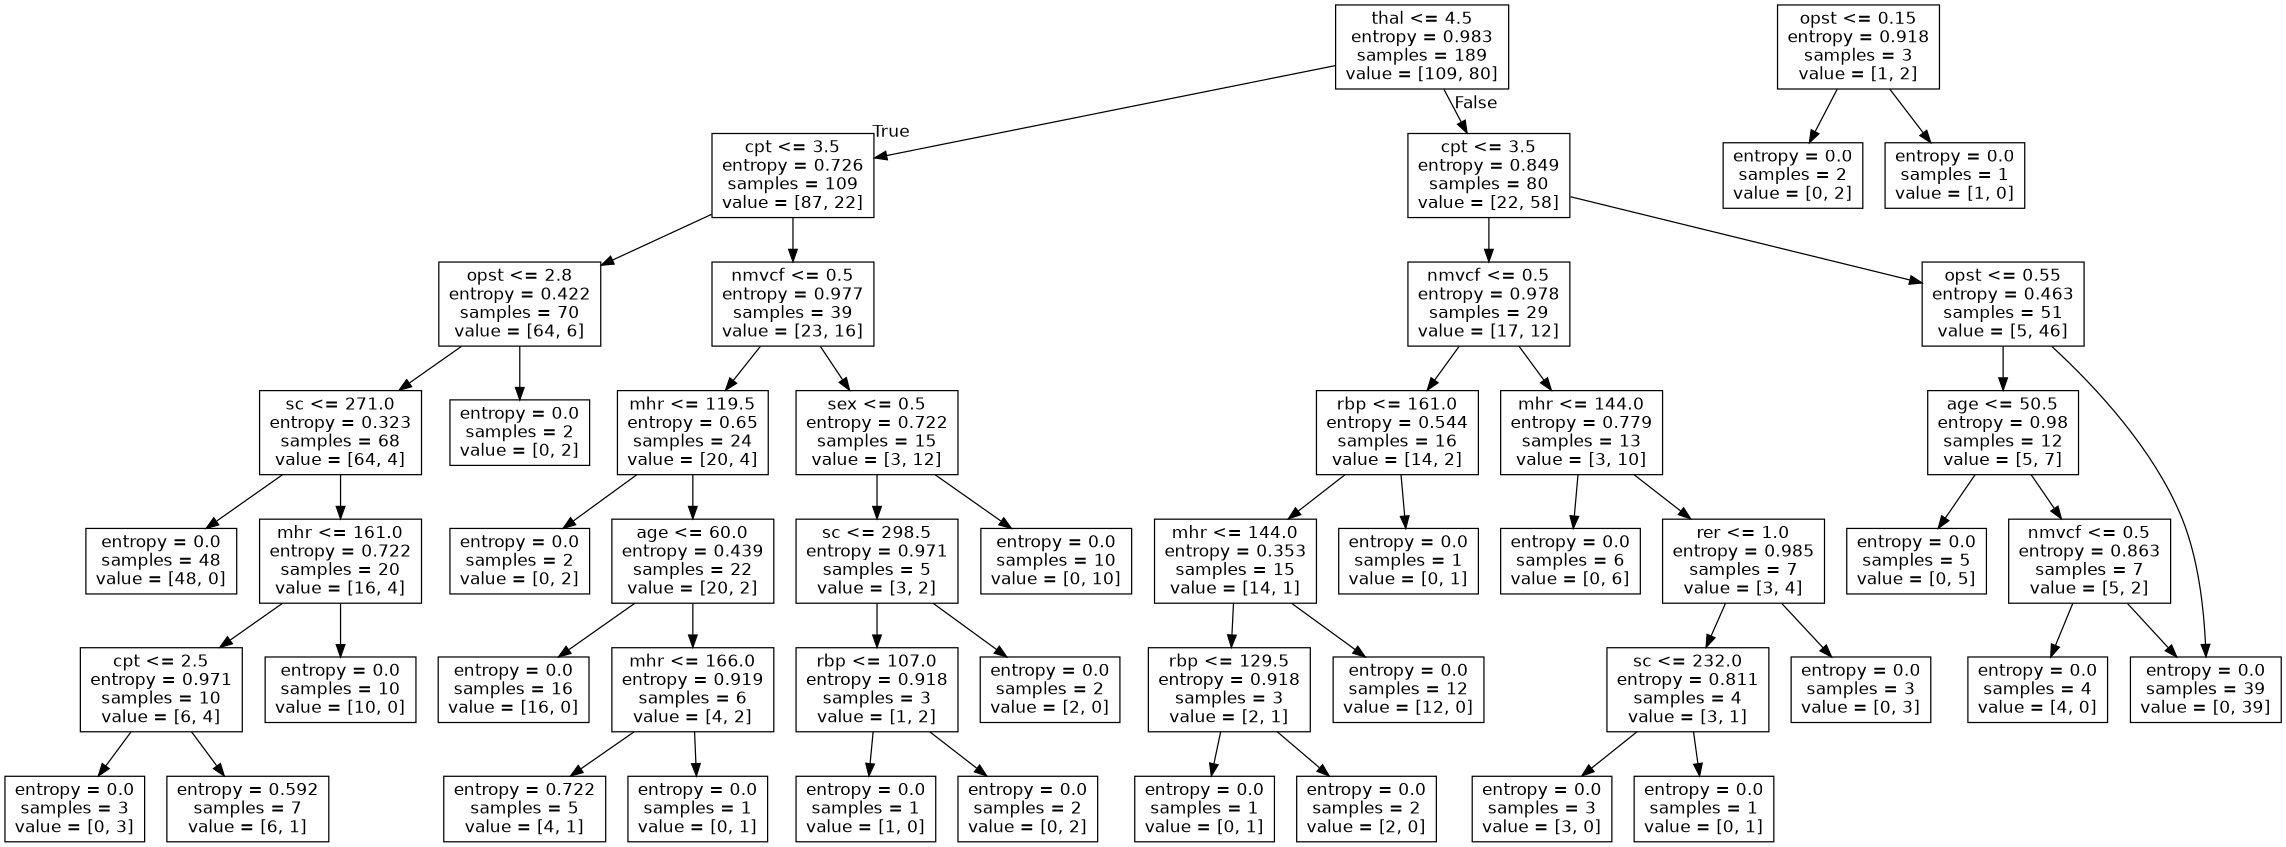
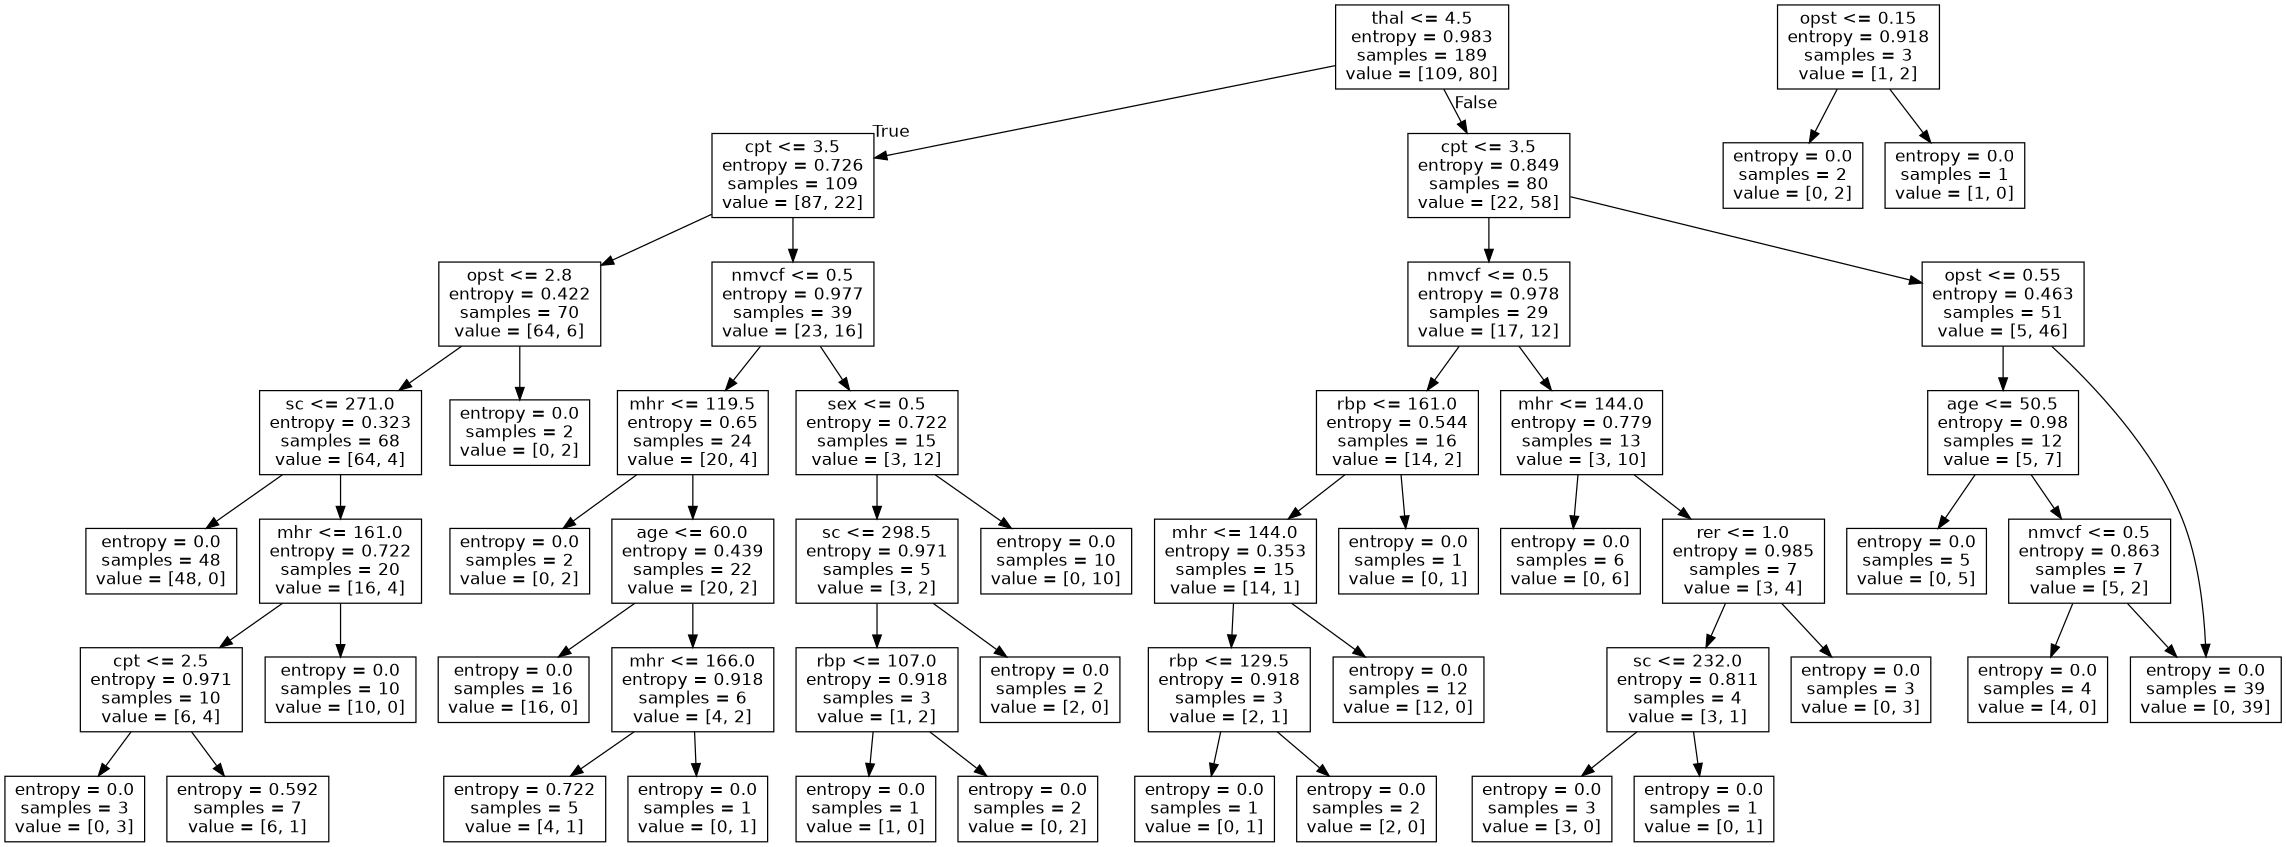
(693, 690) -> (693, 690)
